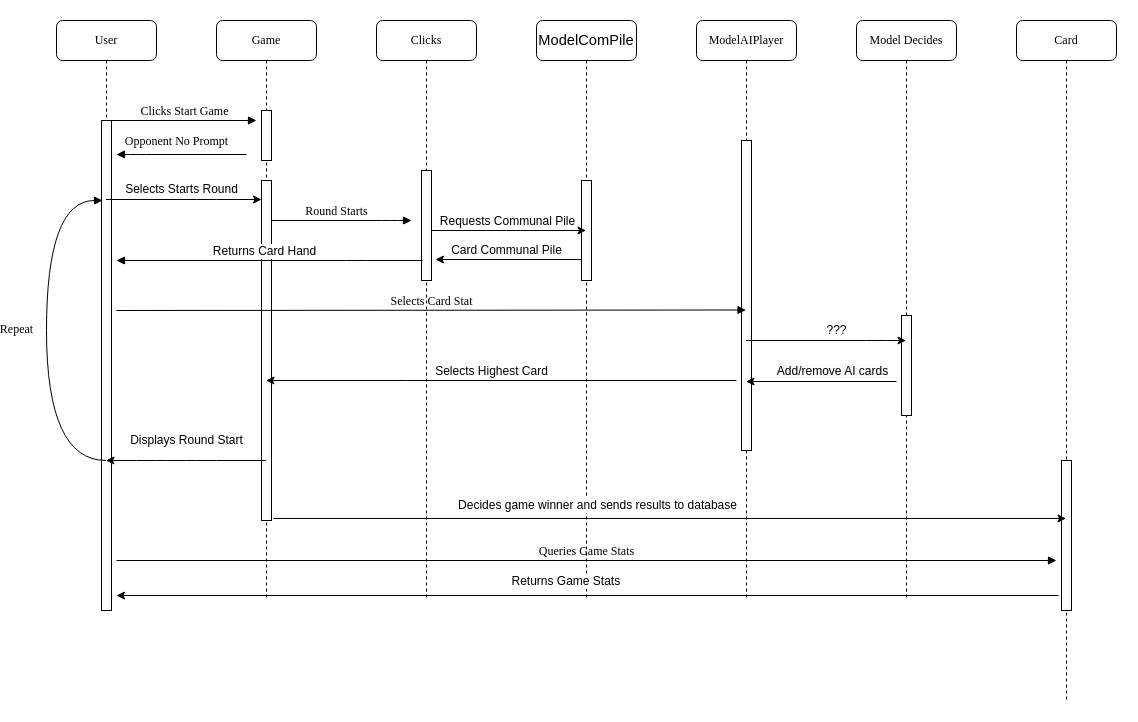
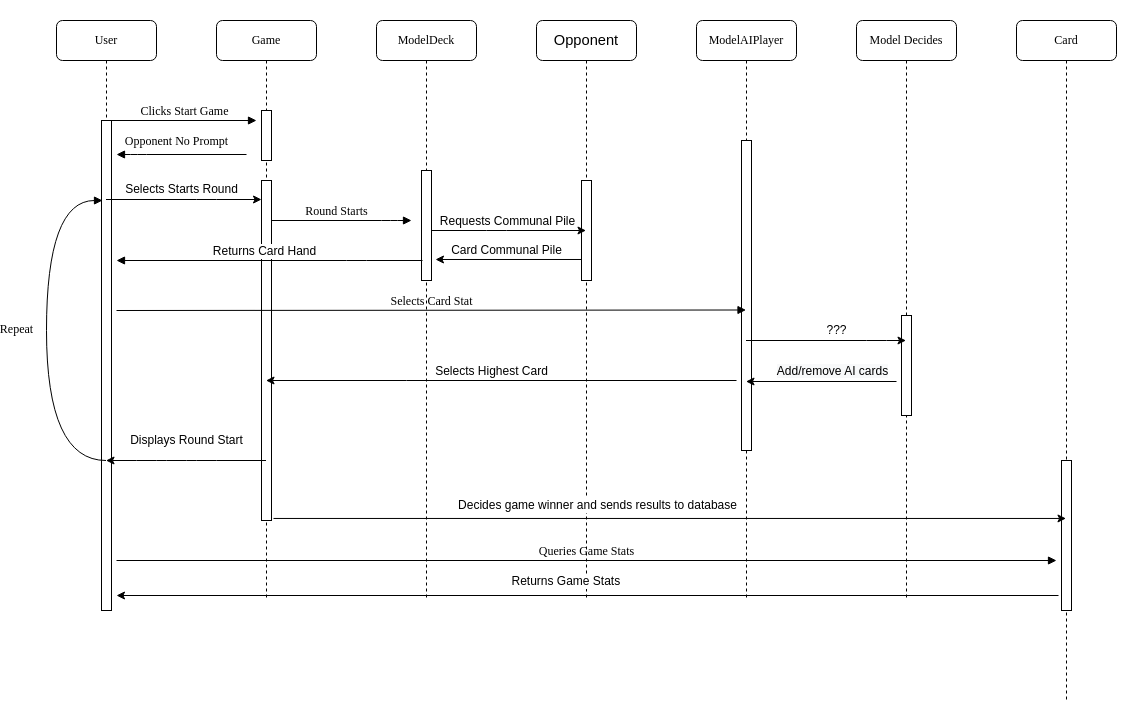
(427, 41) -> (427, 41)
(587, 41) -> (587, 41)
